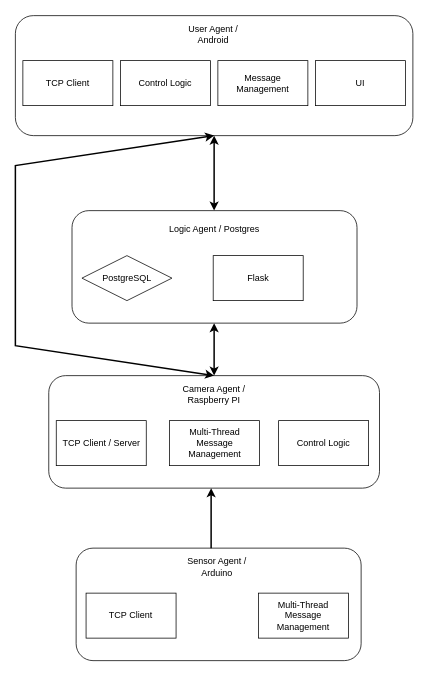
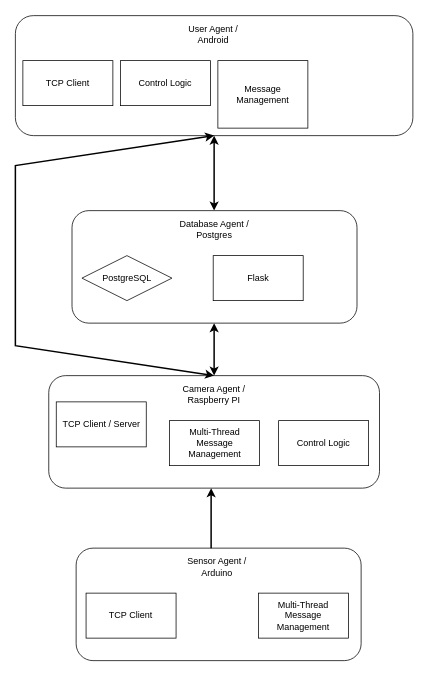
(263, 83) -> (263, 94)
(360, 83) -> none
(215, 229) -> (215, 229)
(101, 443) -> (101, 424)
